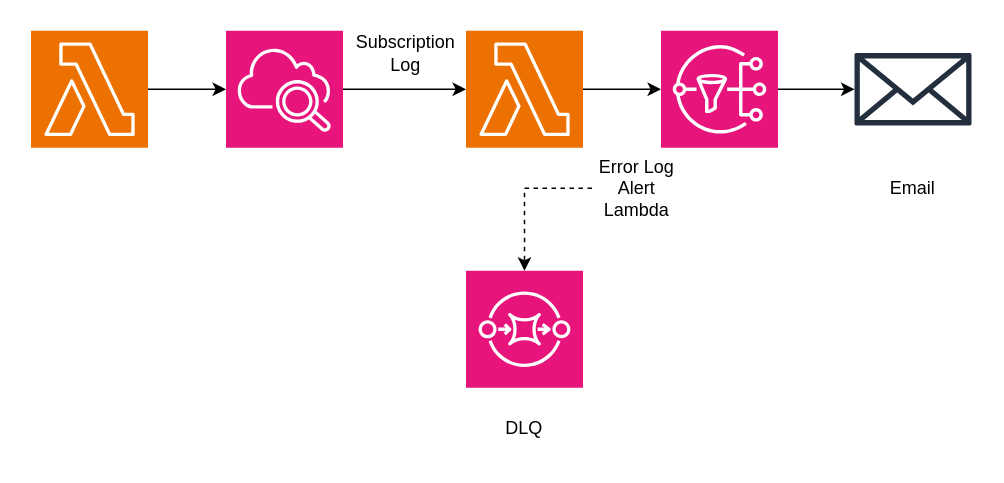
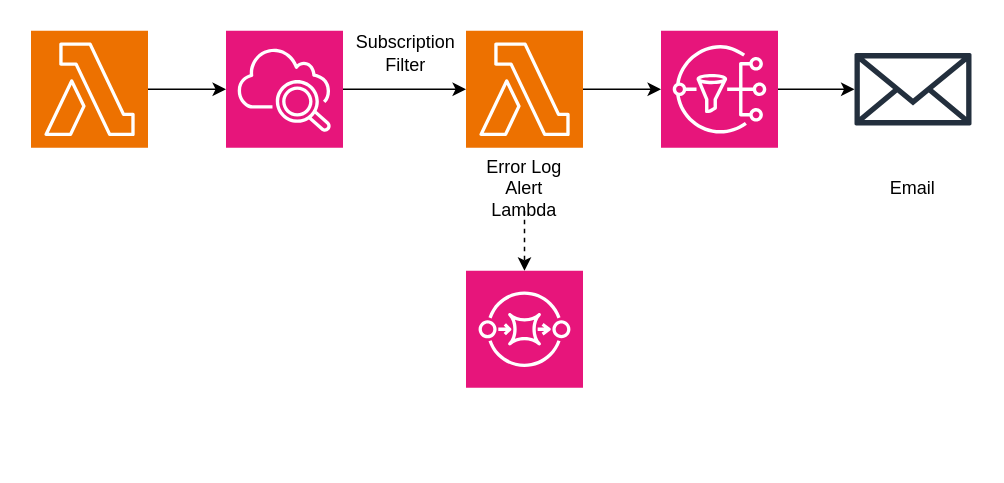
(406, 53) -> (406, 53)
(637, 188) -> (524, 188)
(524, 428) -> none
